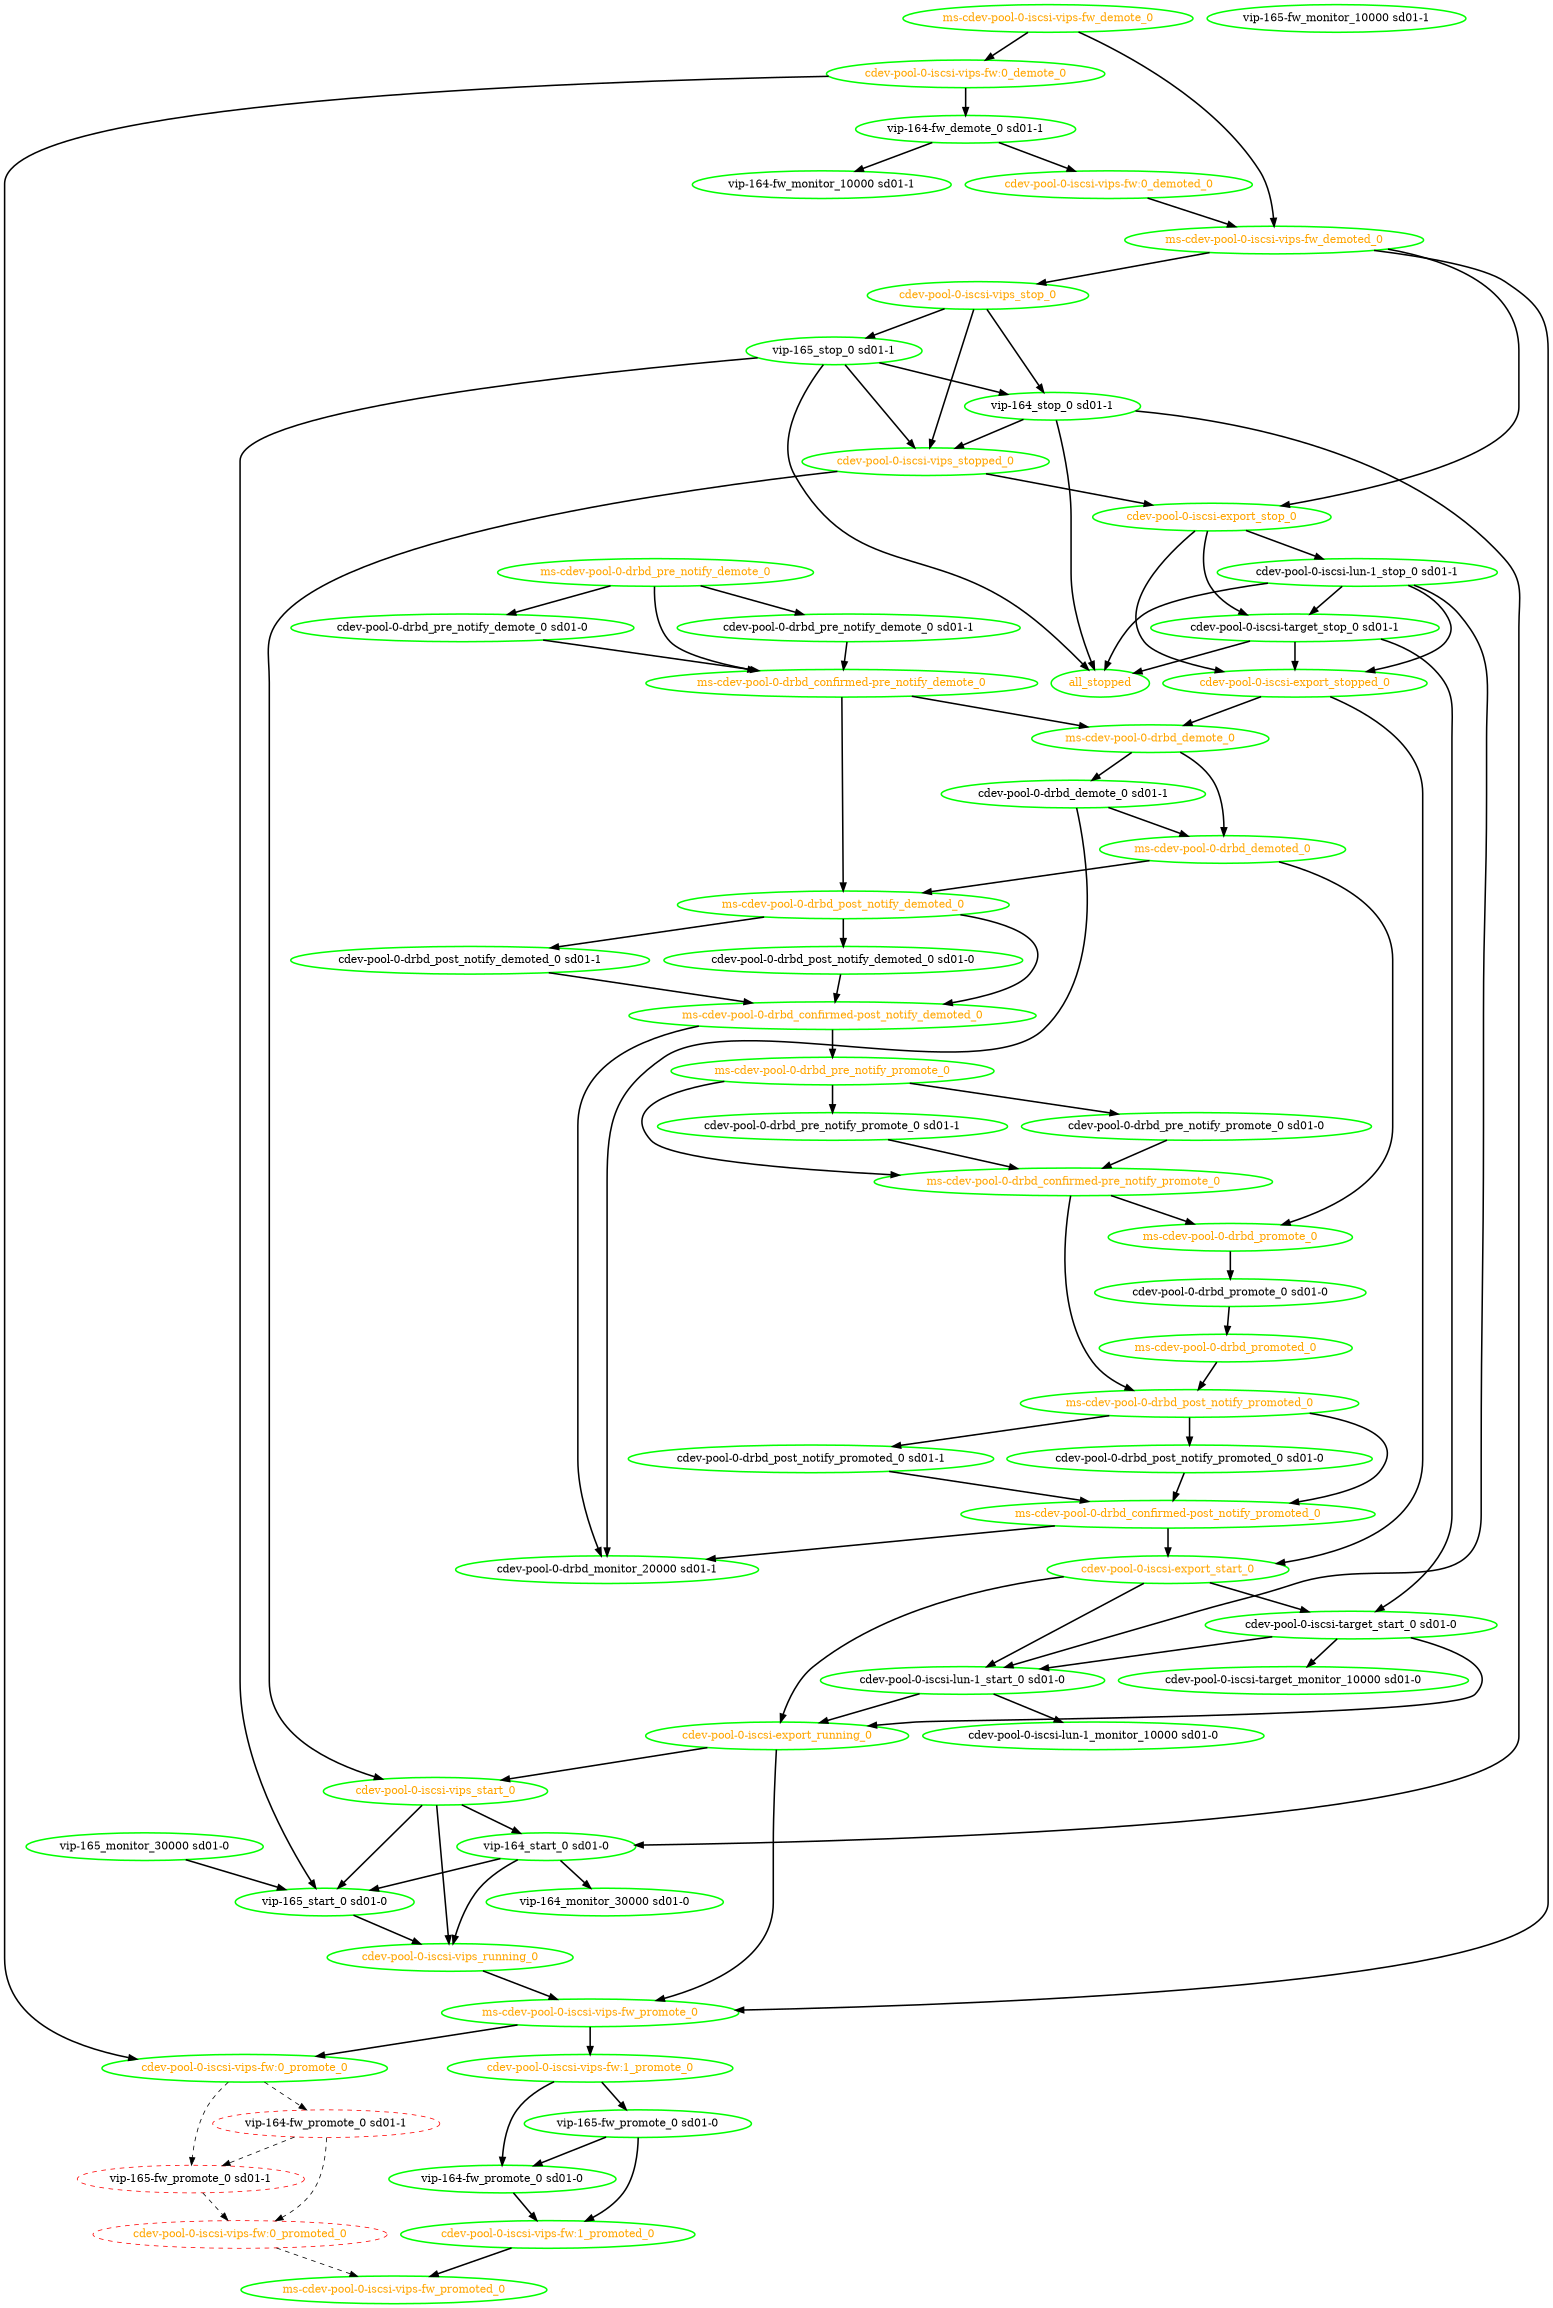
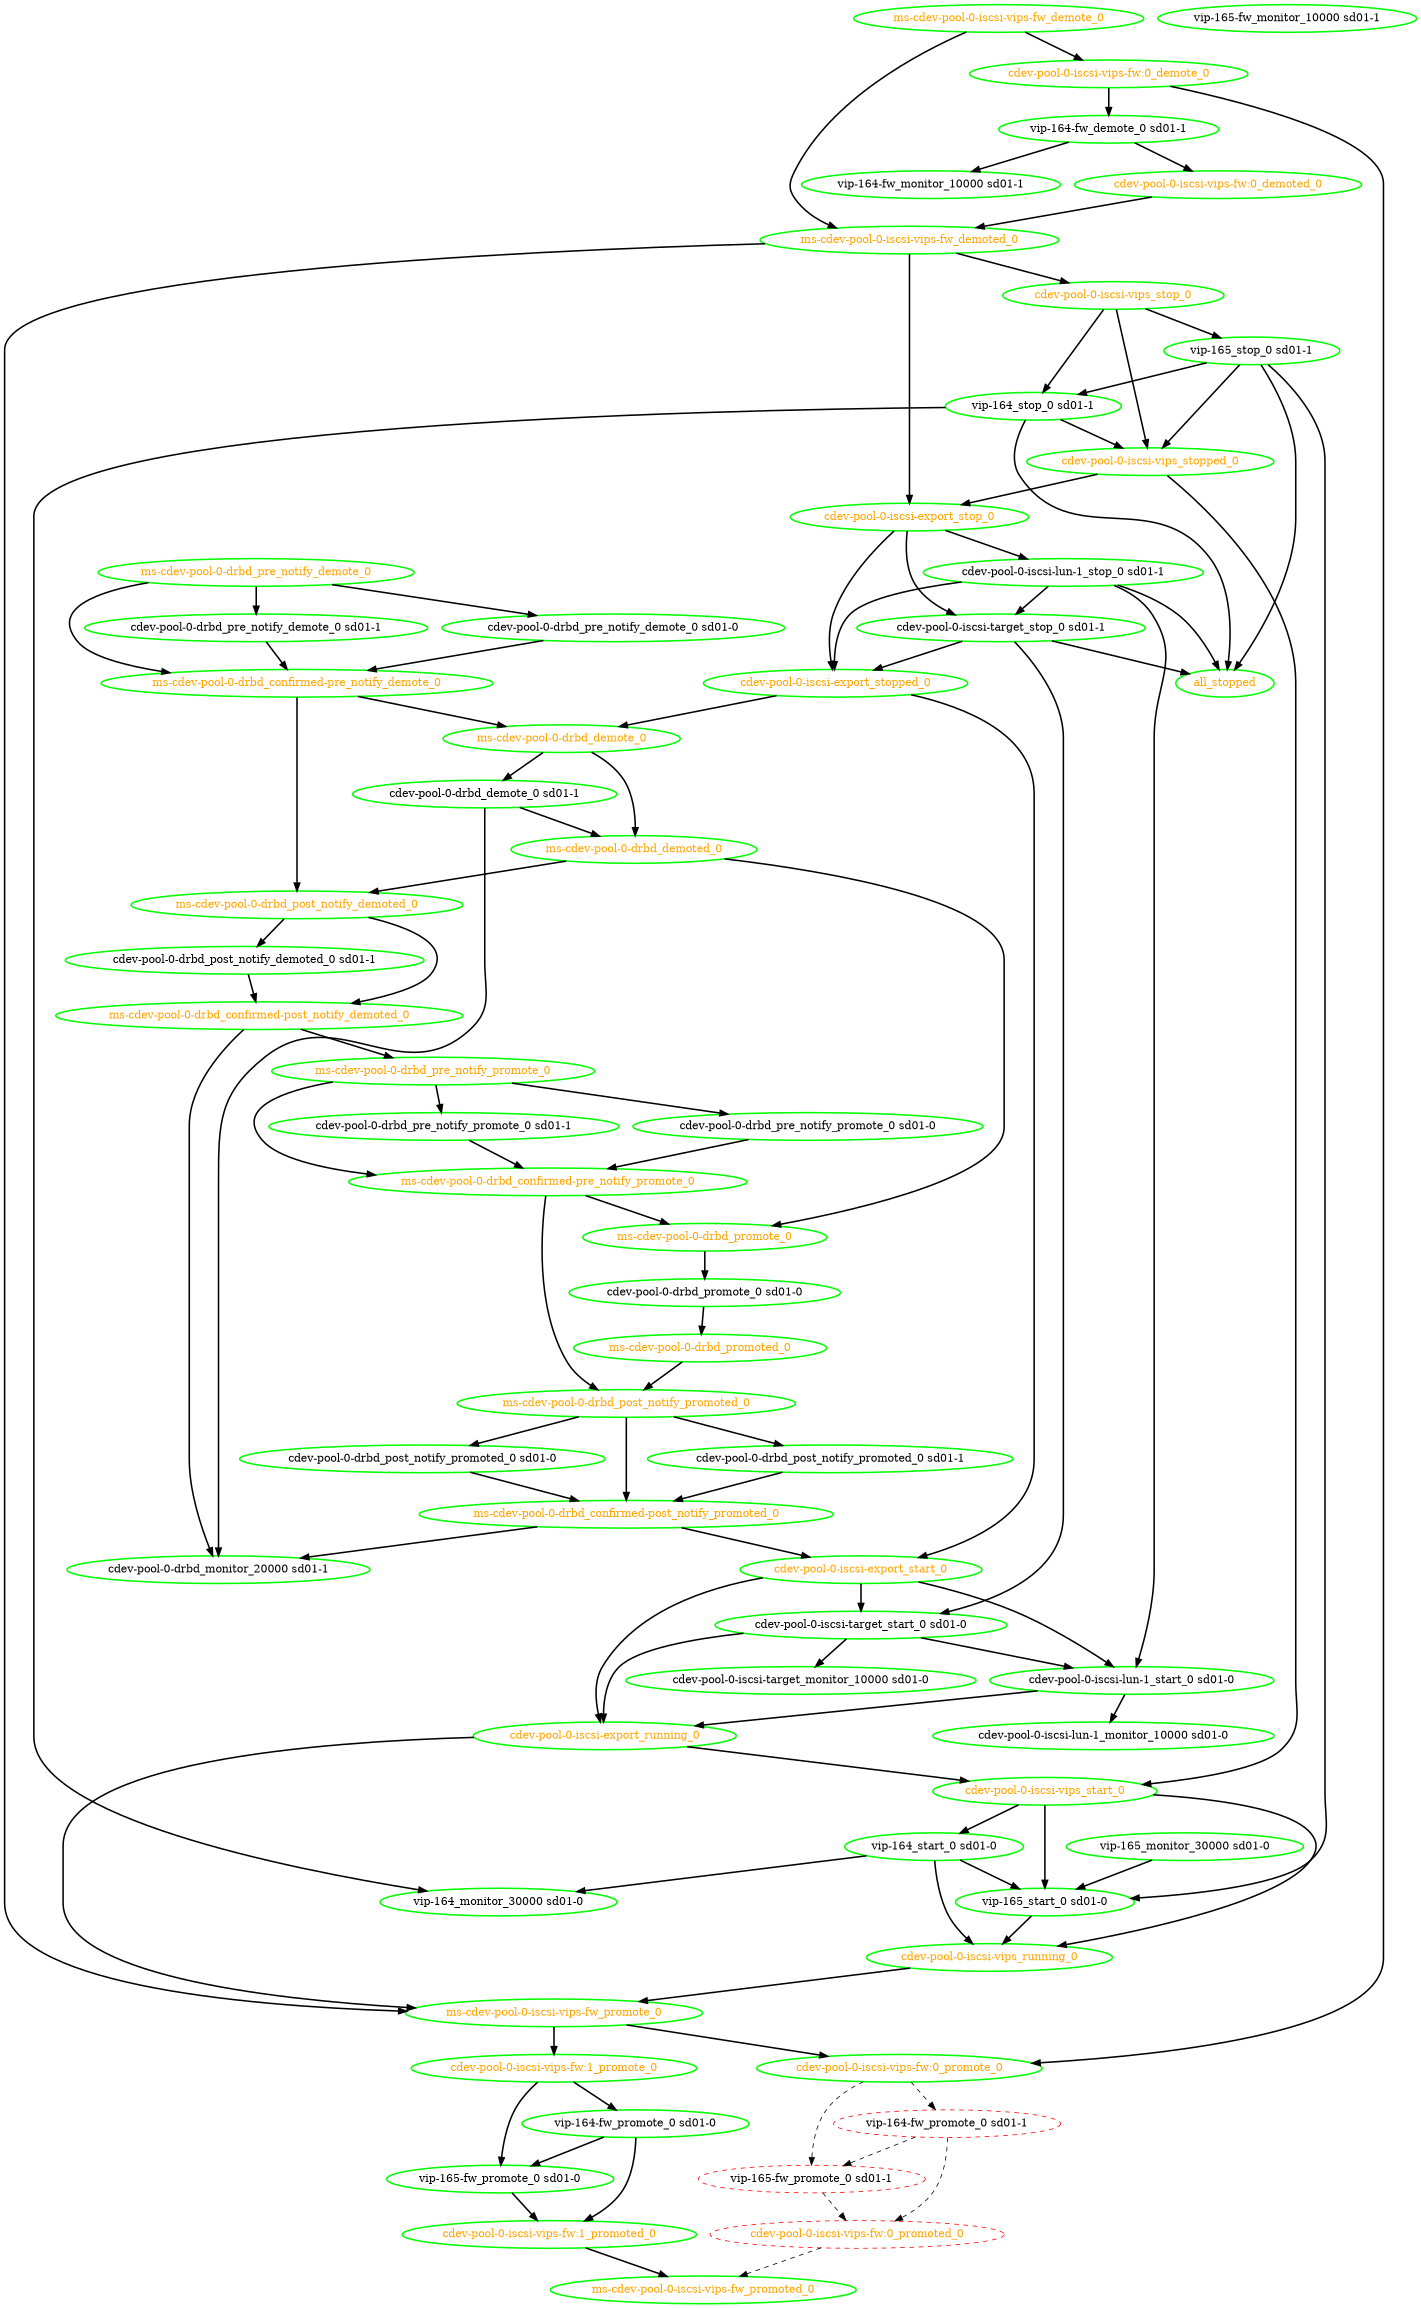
(843, 960) -> none
(1519, 1390) -> (34, 876)
(574, 2150) -> (571, 2150)
